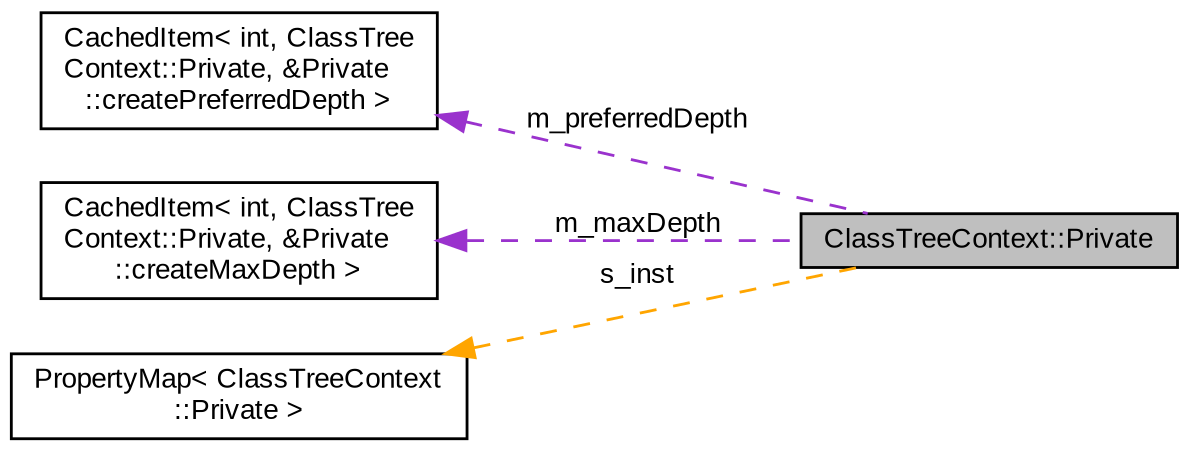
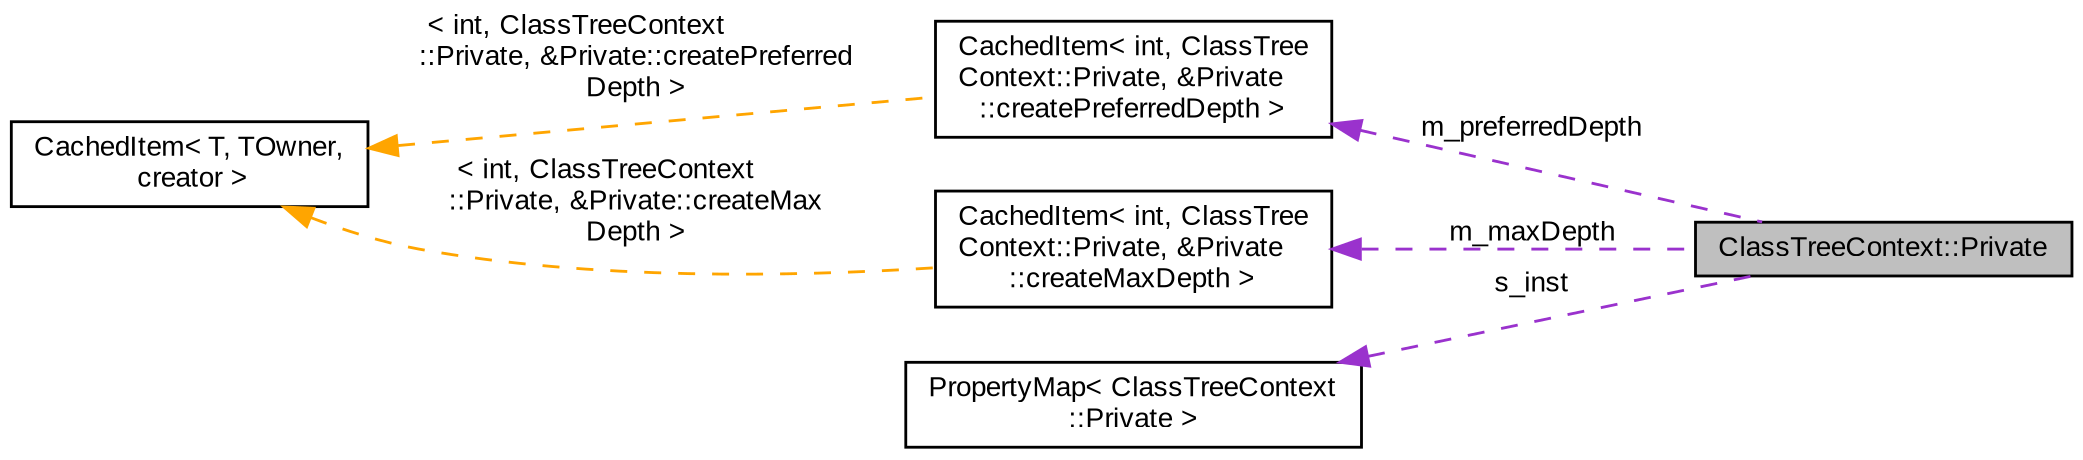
none -> (190, 164)
(665, 308) -> (1560, 316)
